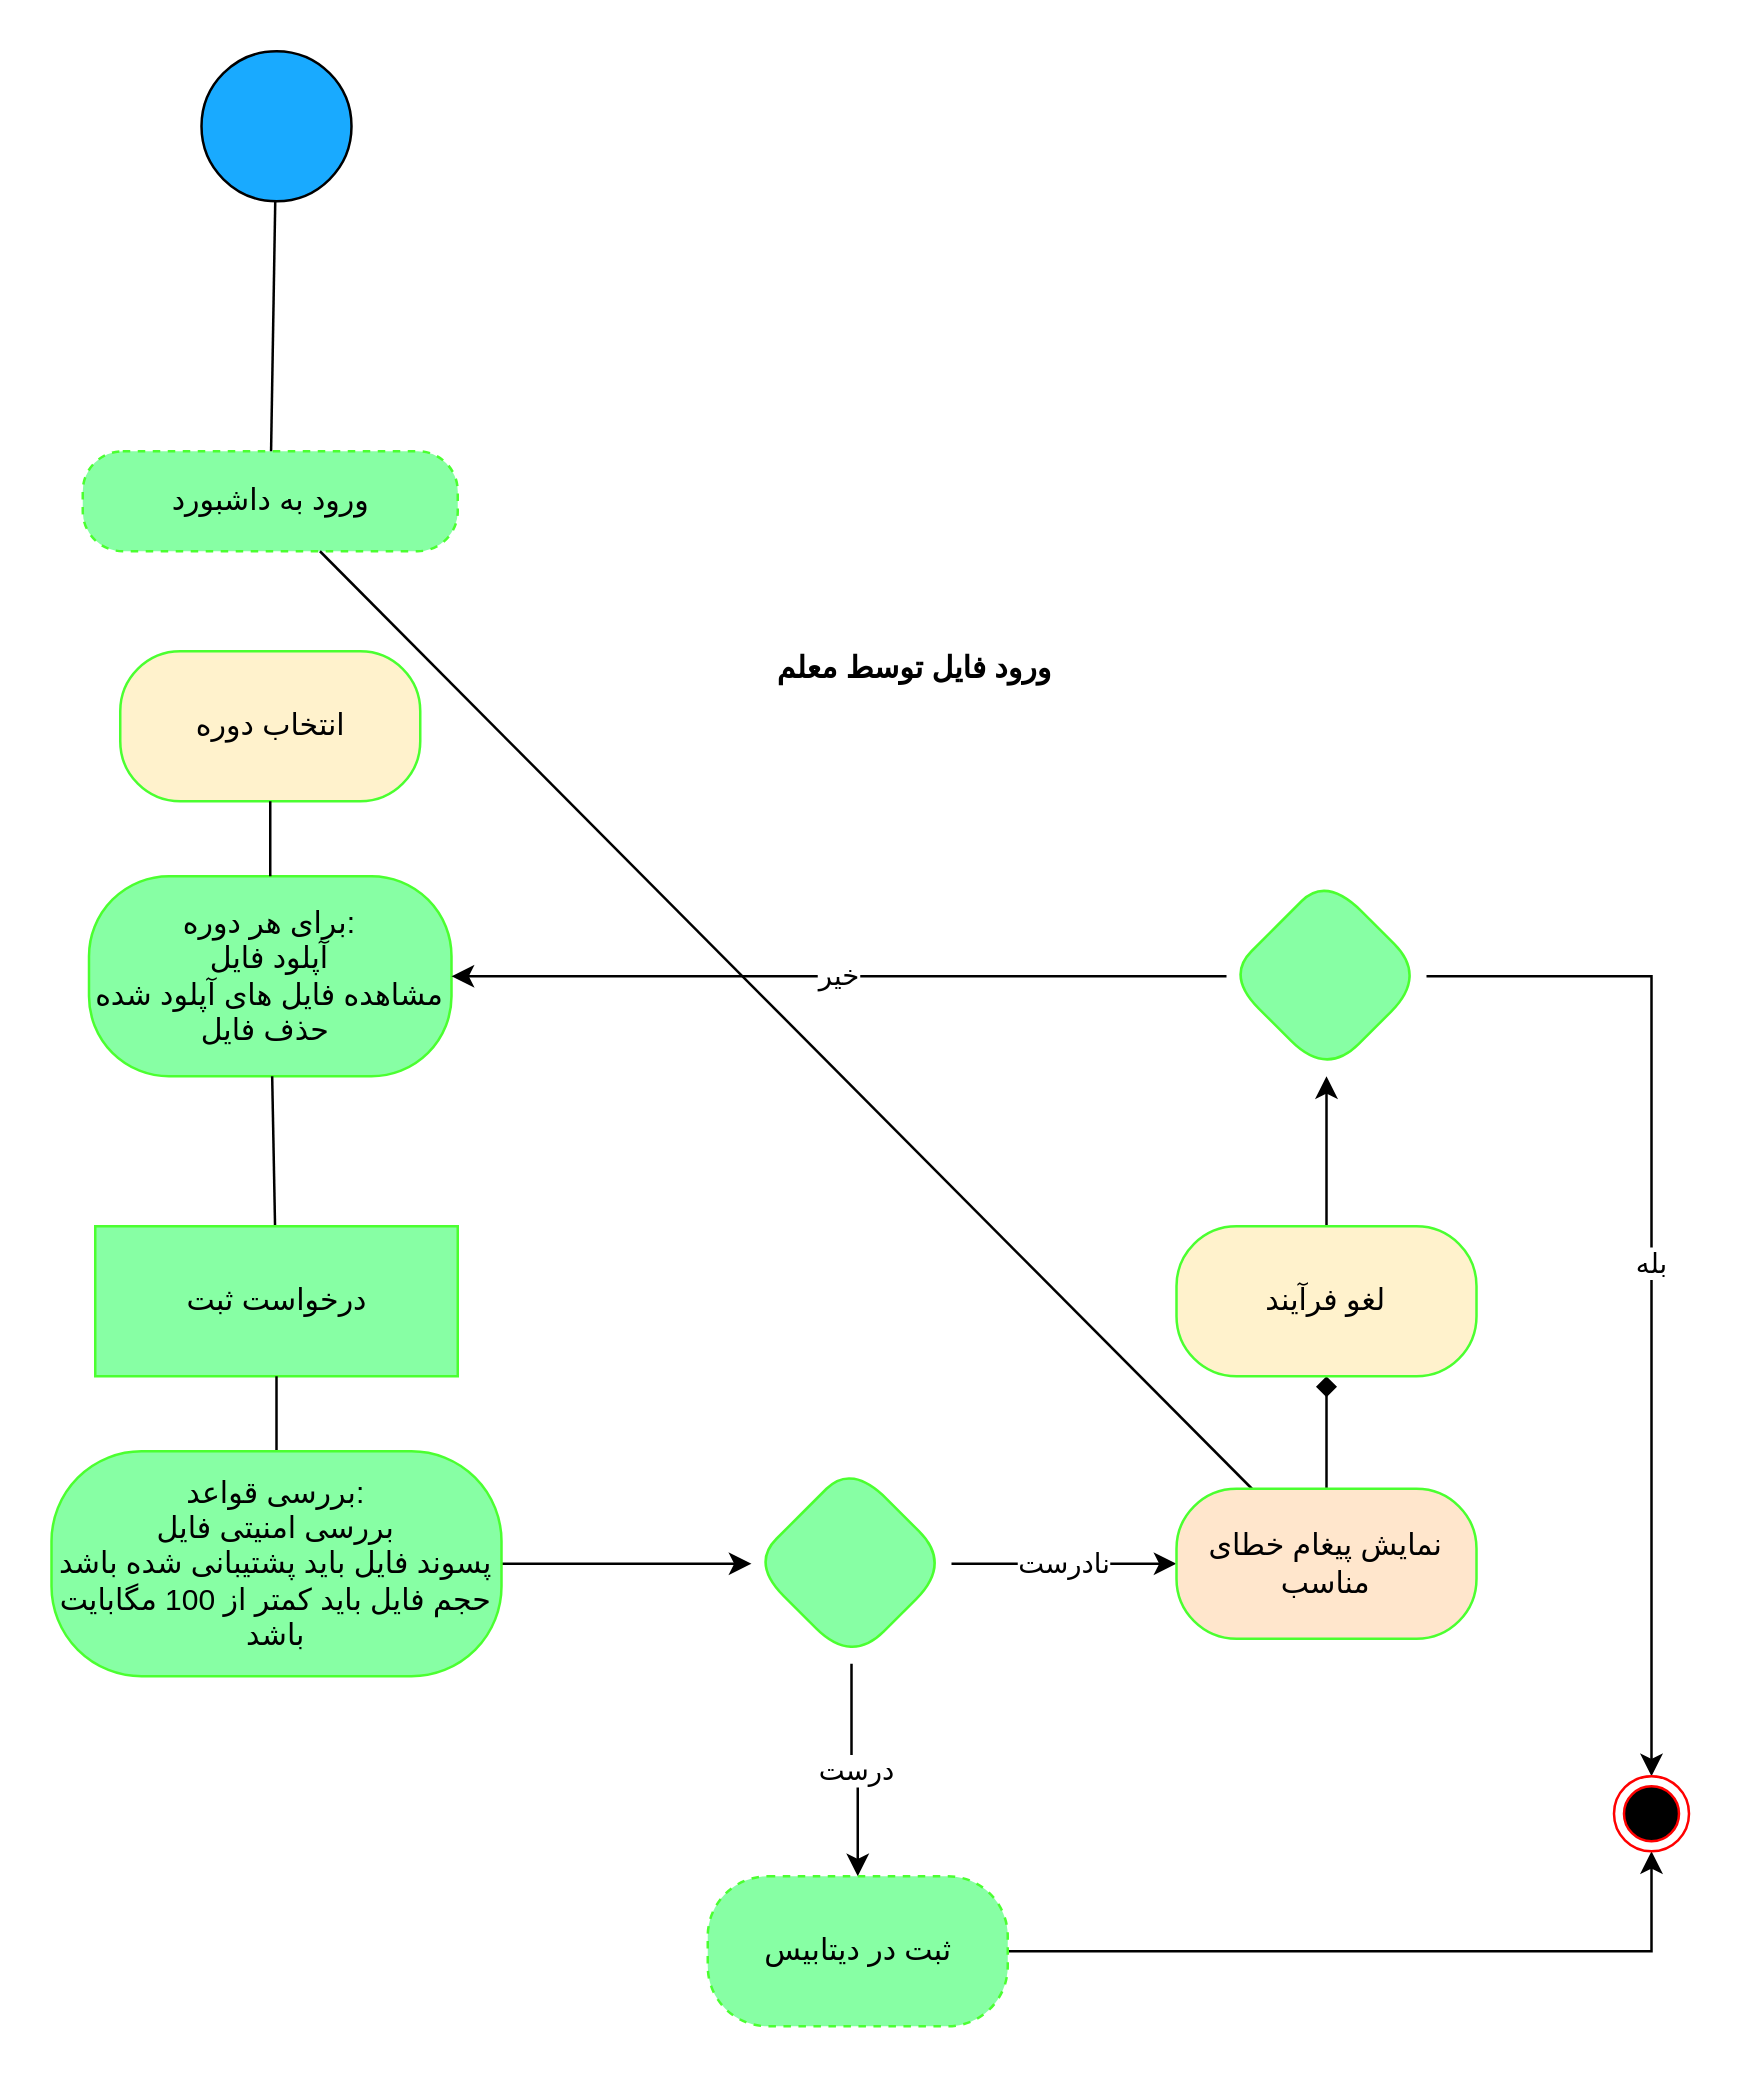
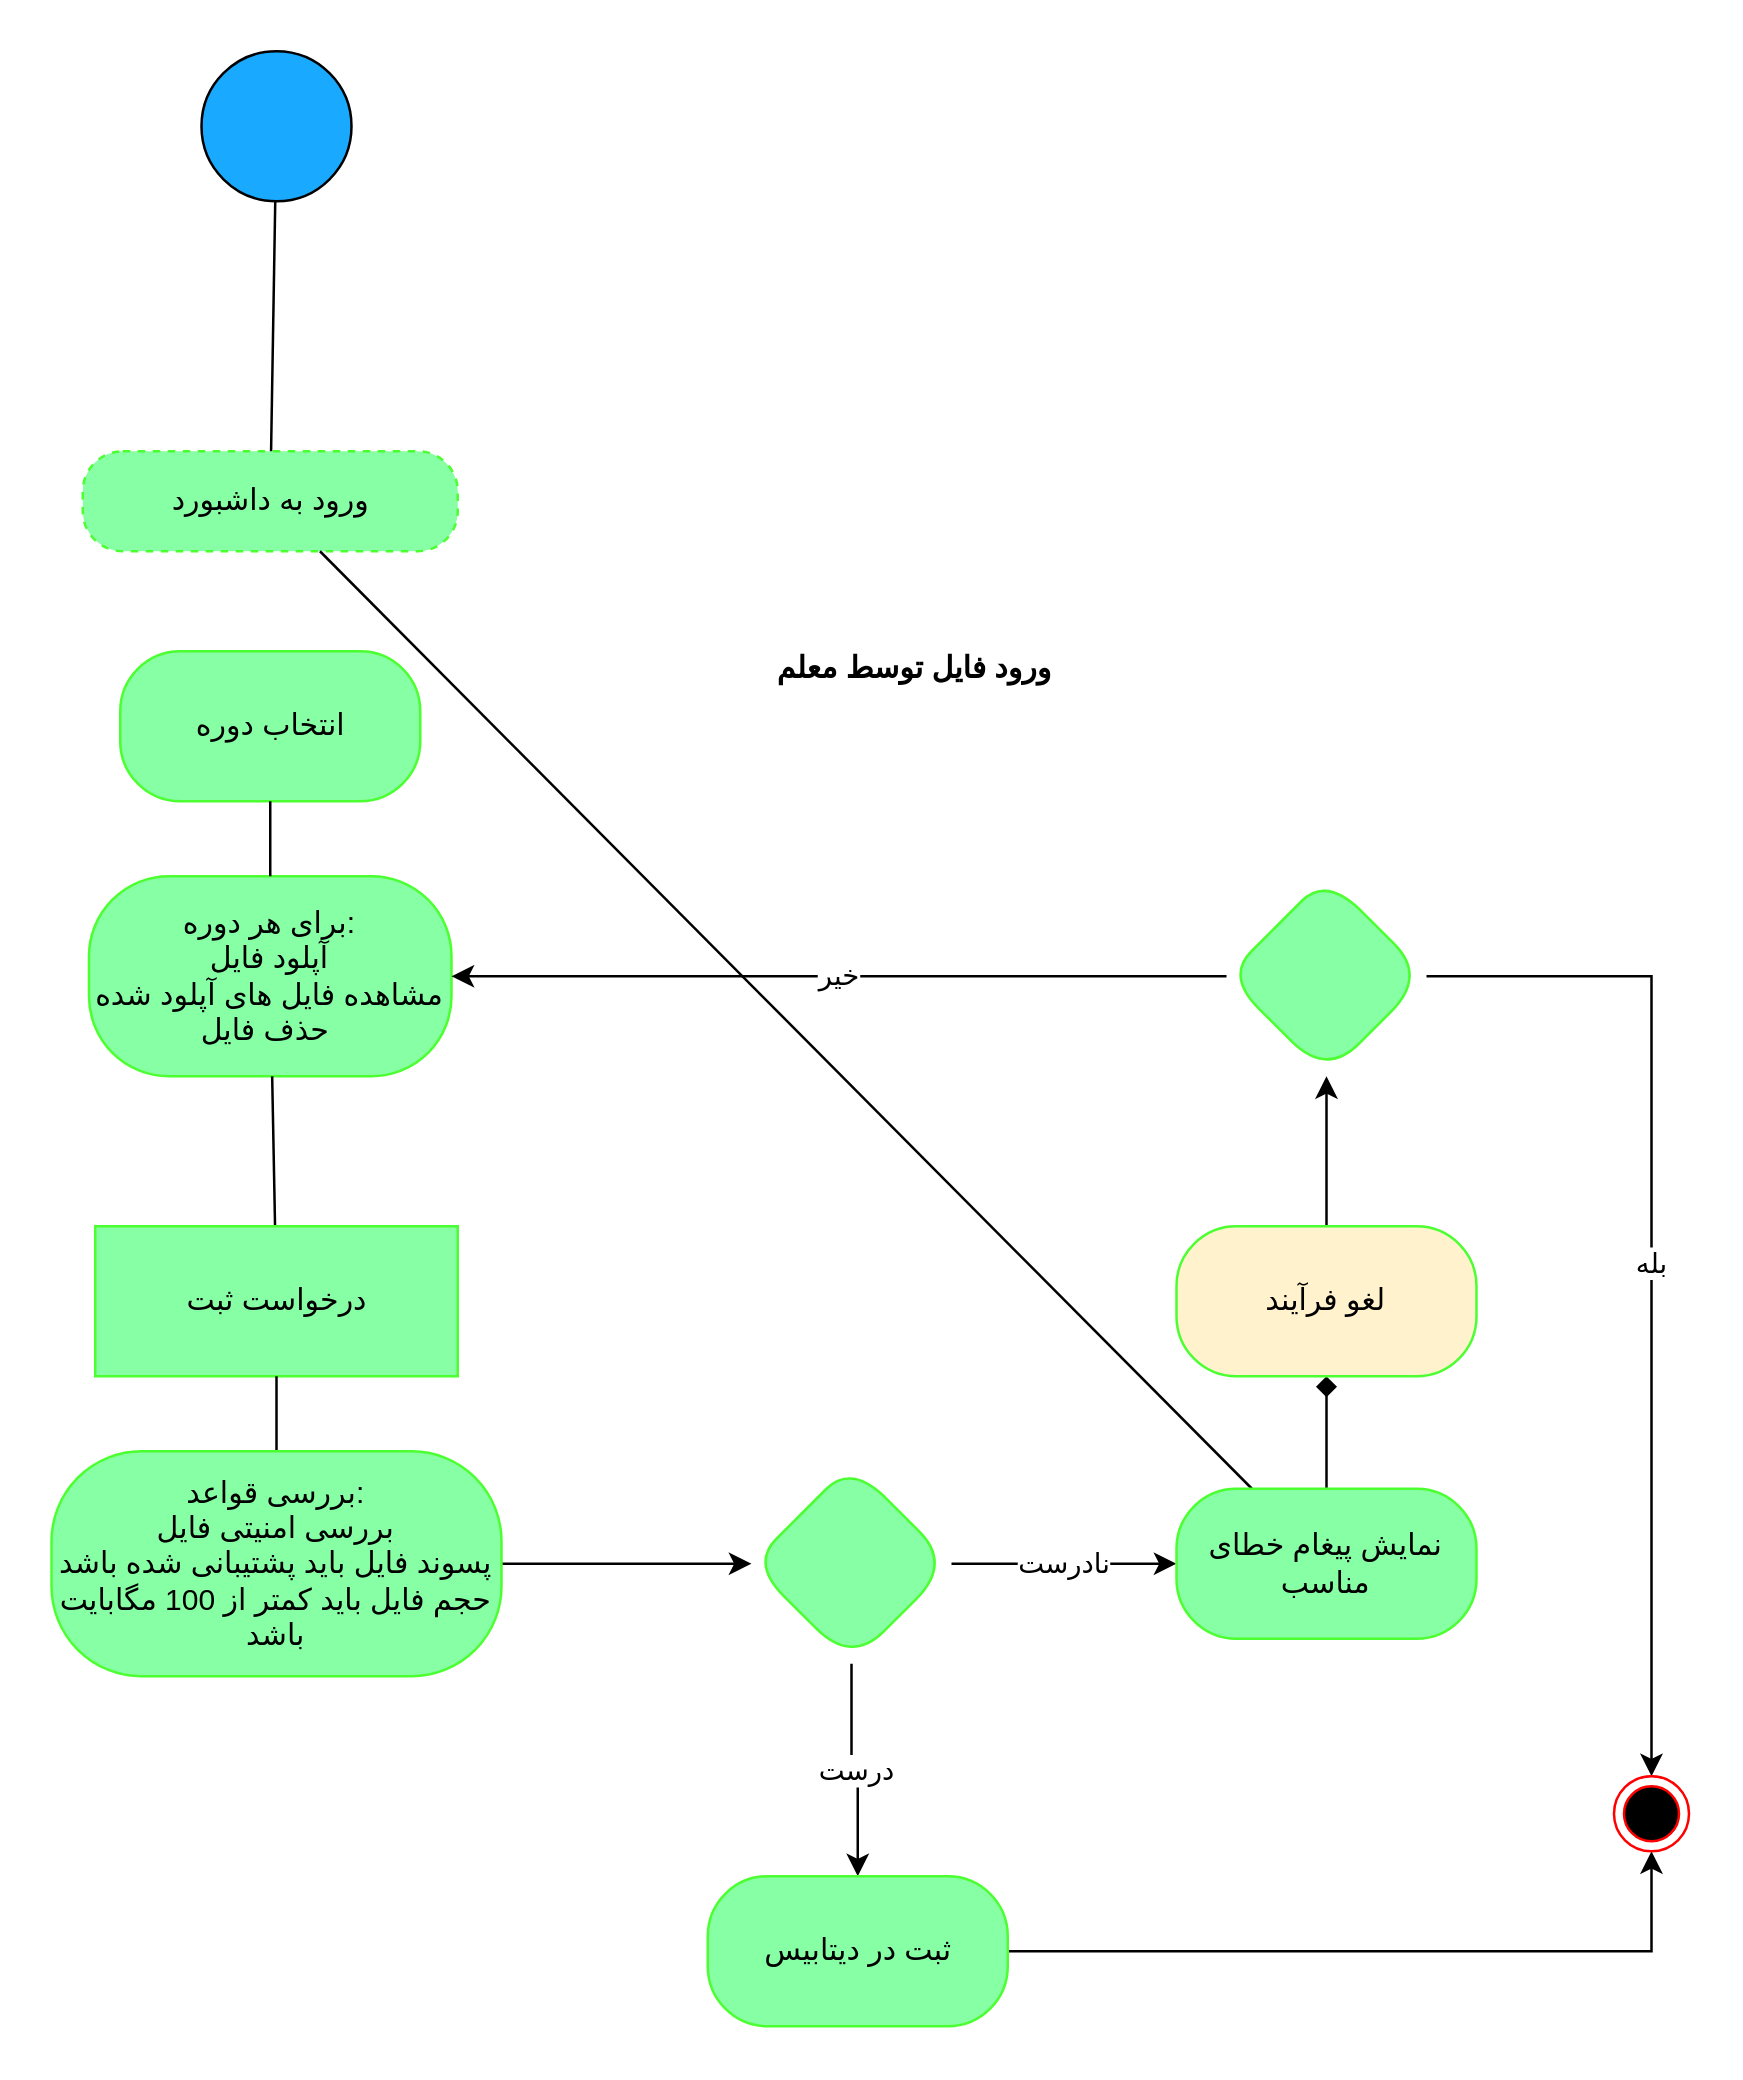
(270, 726) -> (270, 726)
(1326, 1564) -> (1326, 1564)
(858, 1951) -> (858, 1951)
